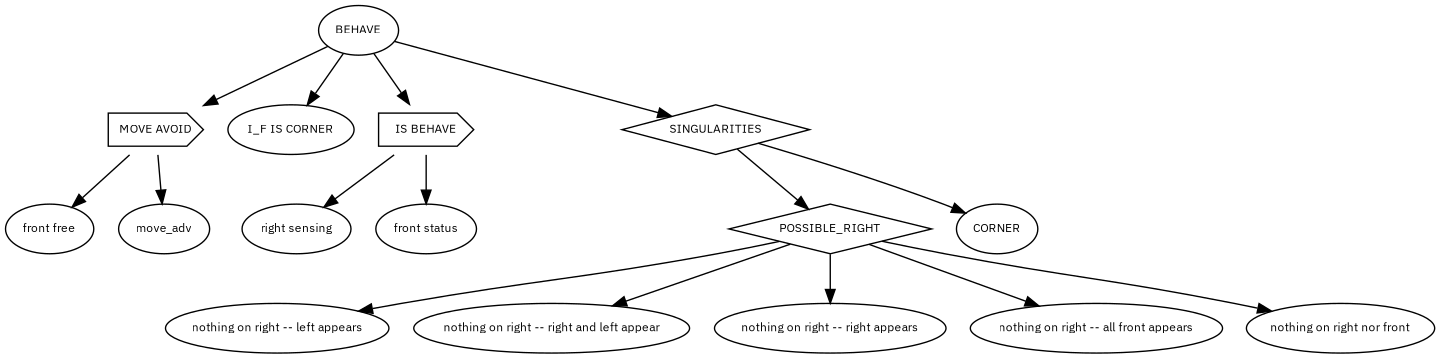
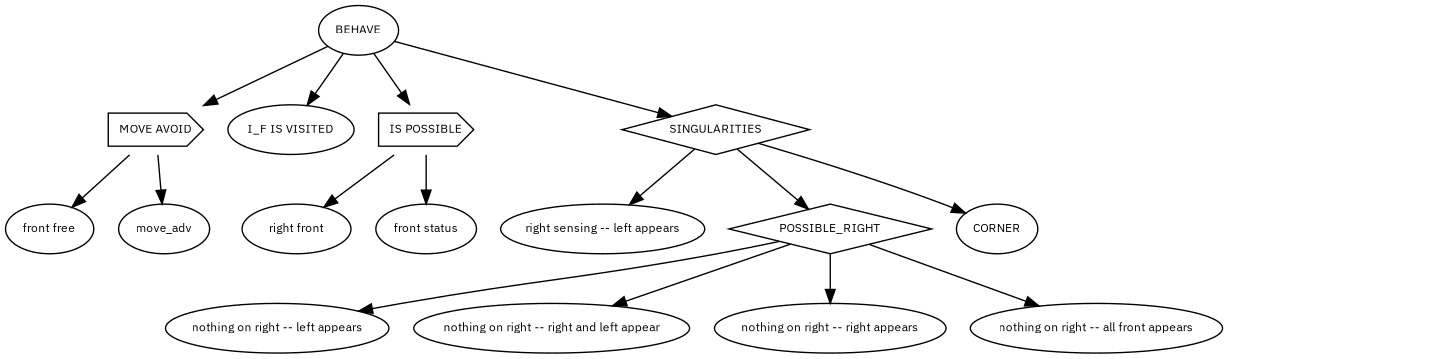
(291, 130) -> (291, 130)
(426, 130) -> (426, 130)
(297, 229) -> (297, 229)
none -> (603, 229)
(1341, 328) -> none
